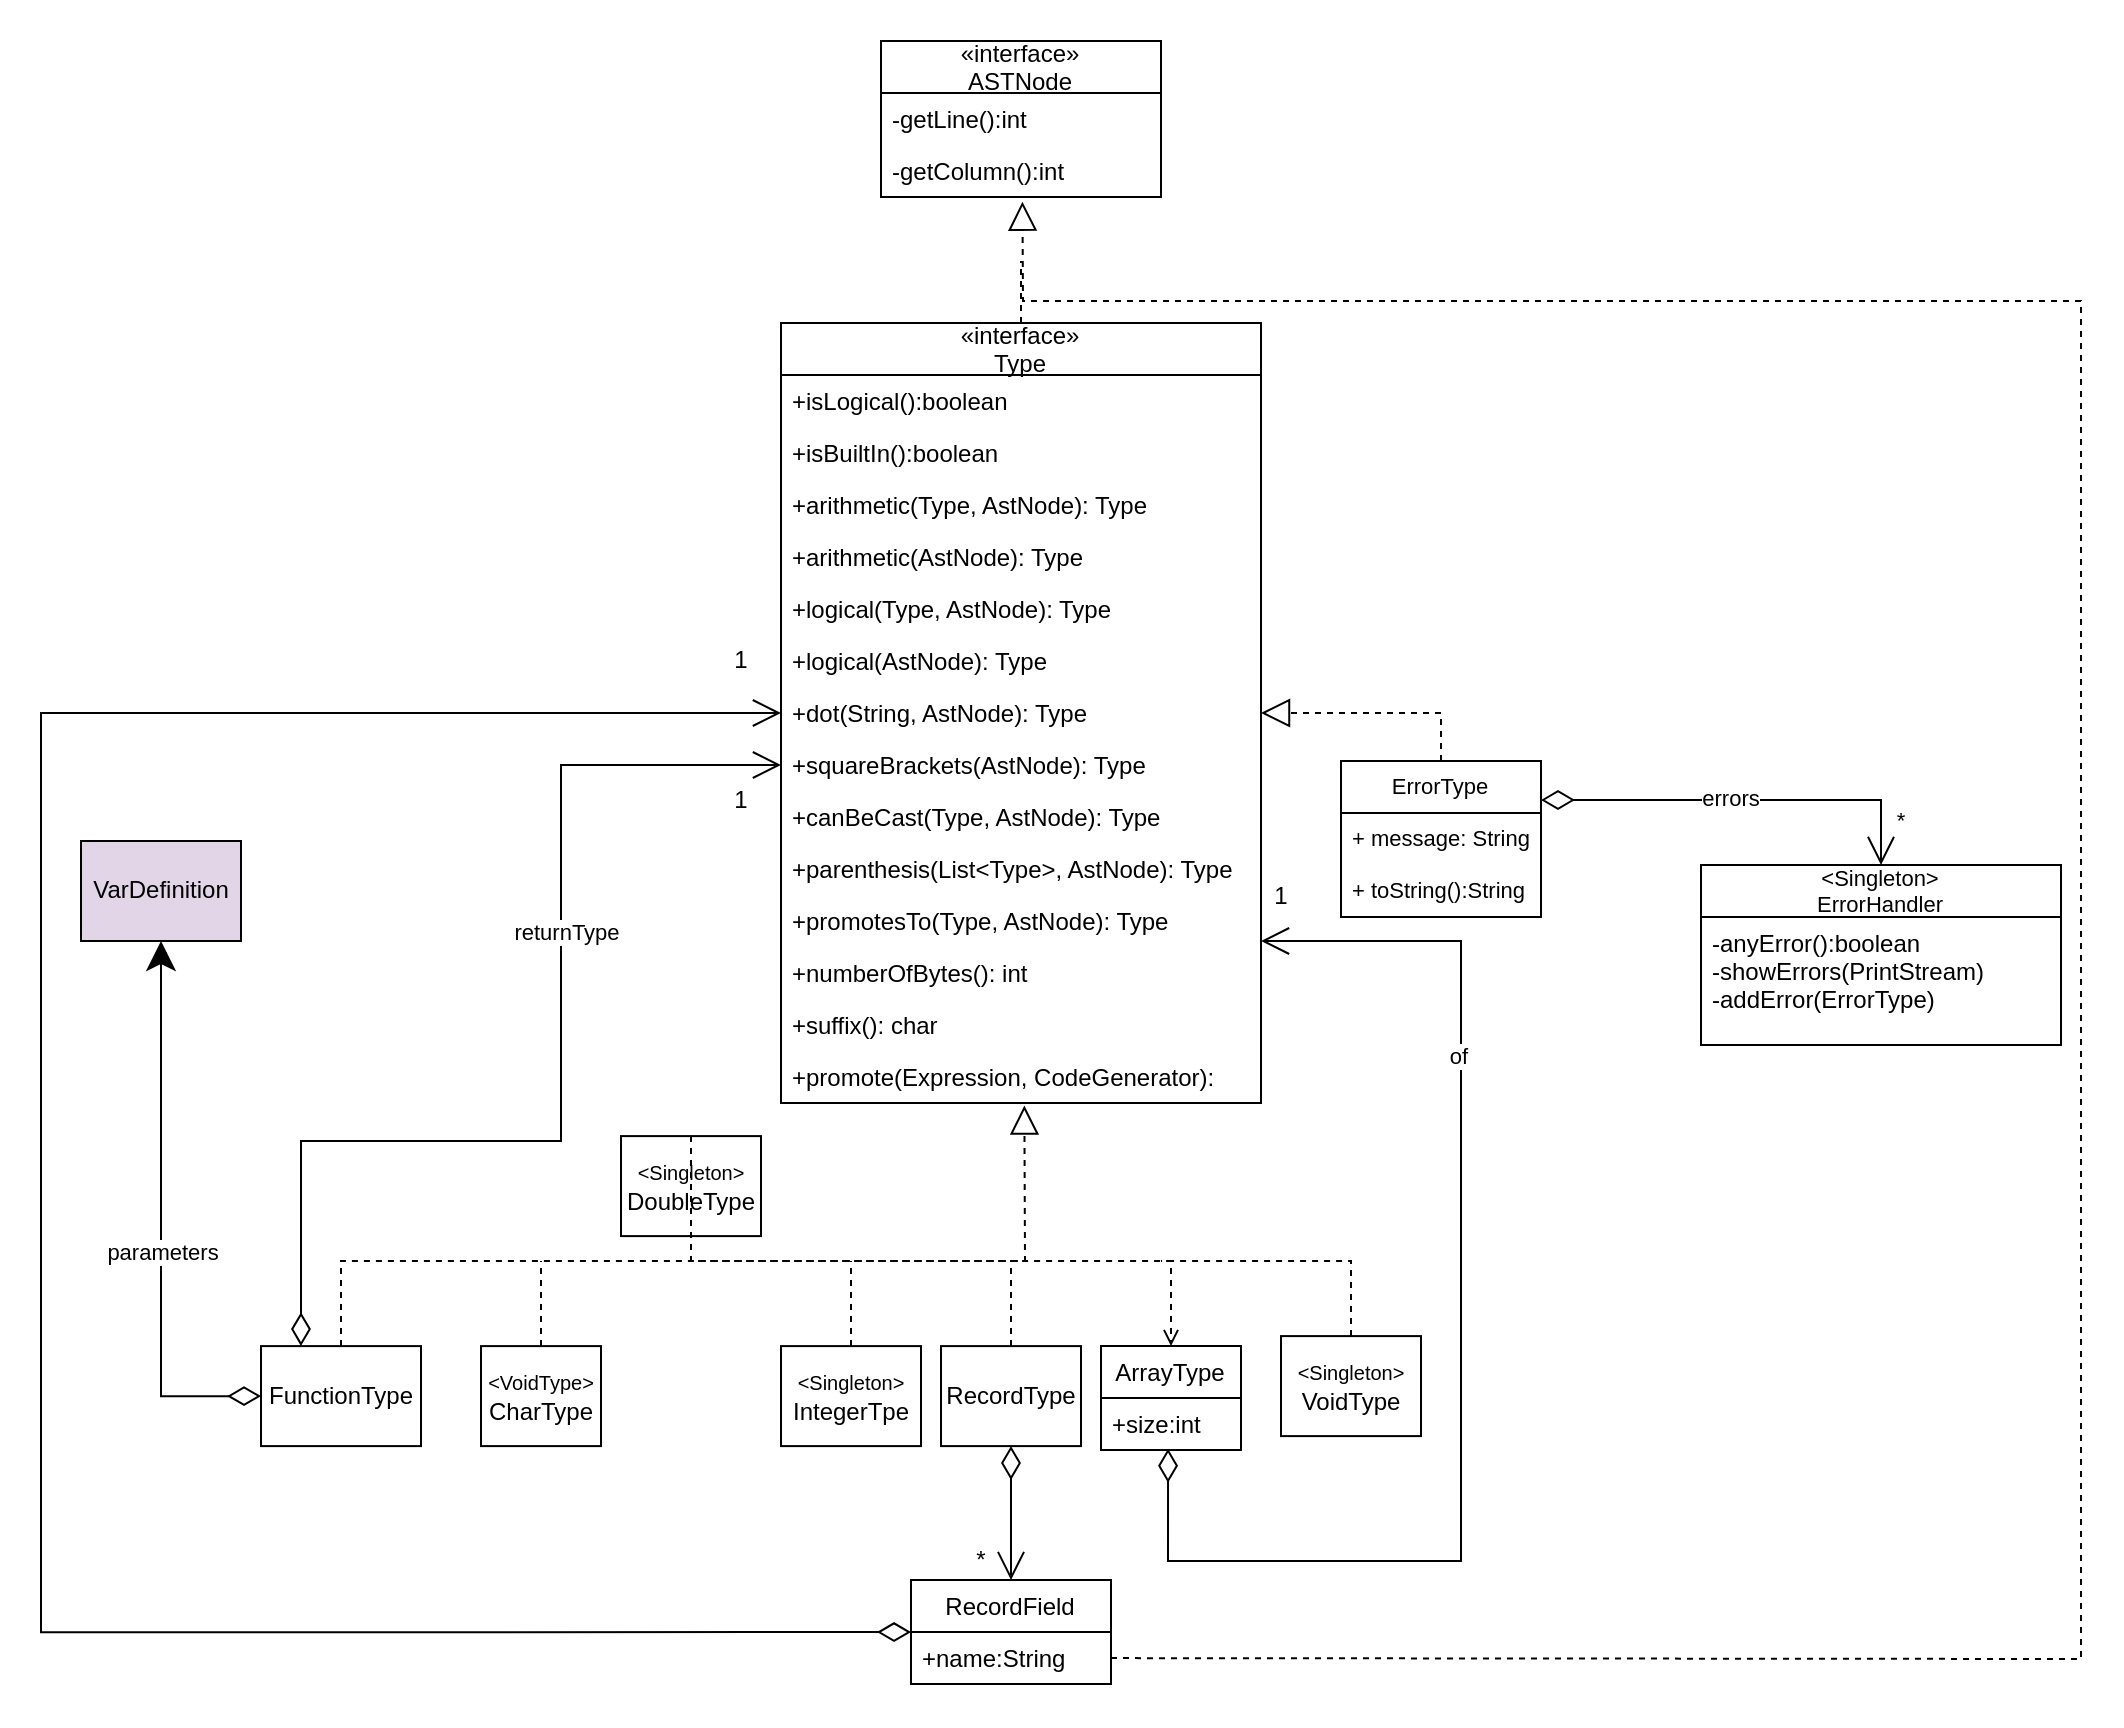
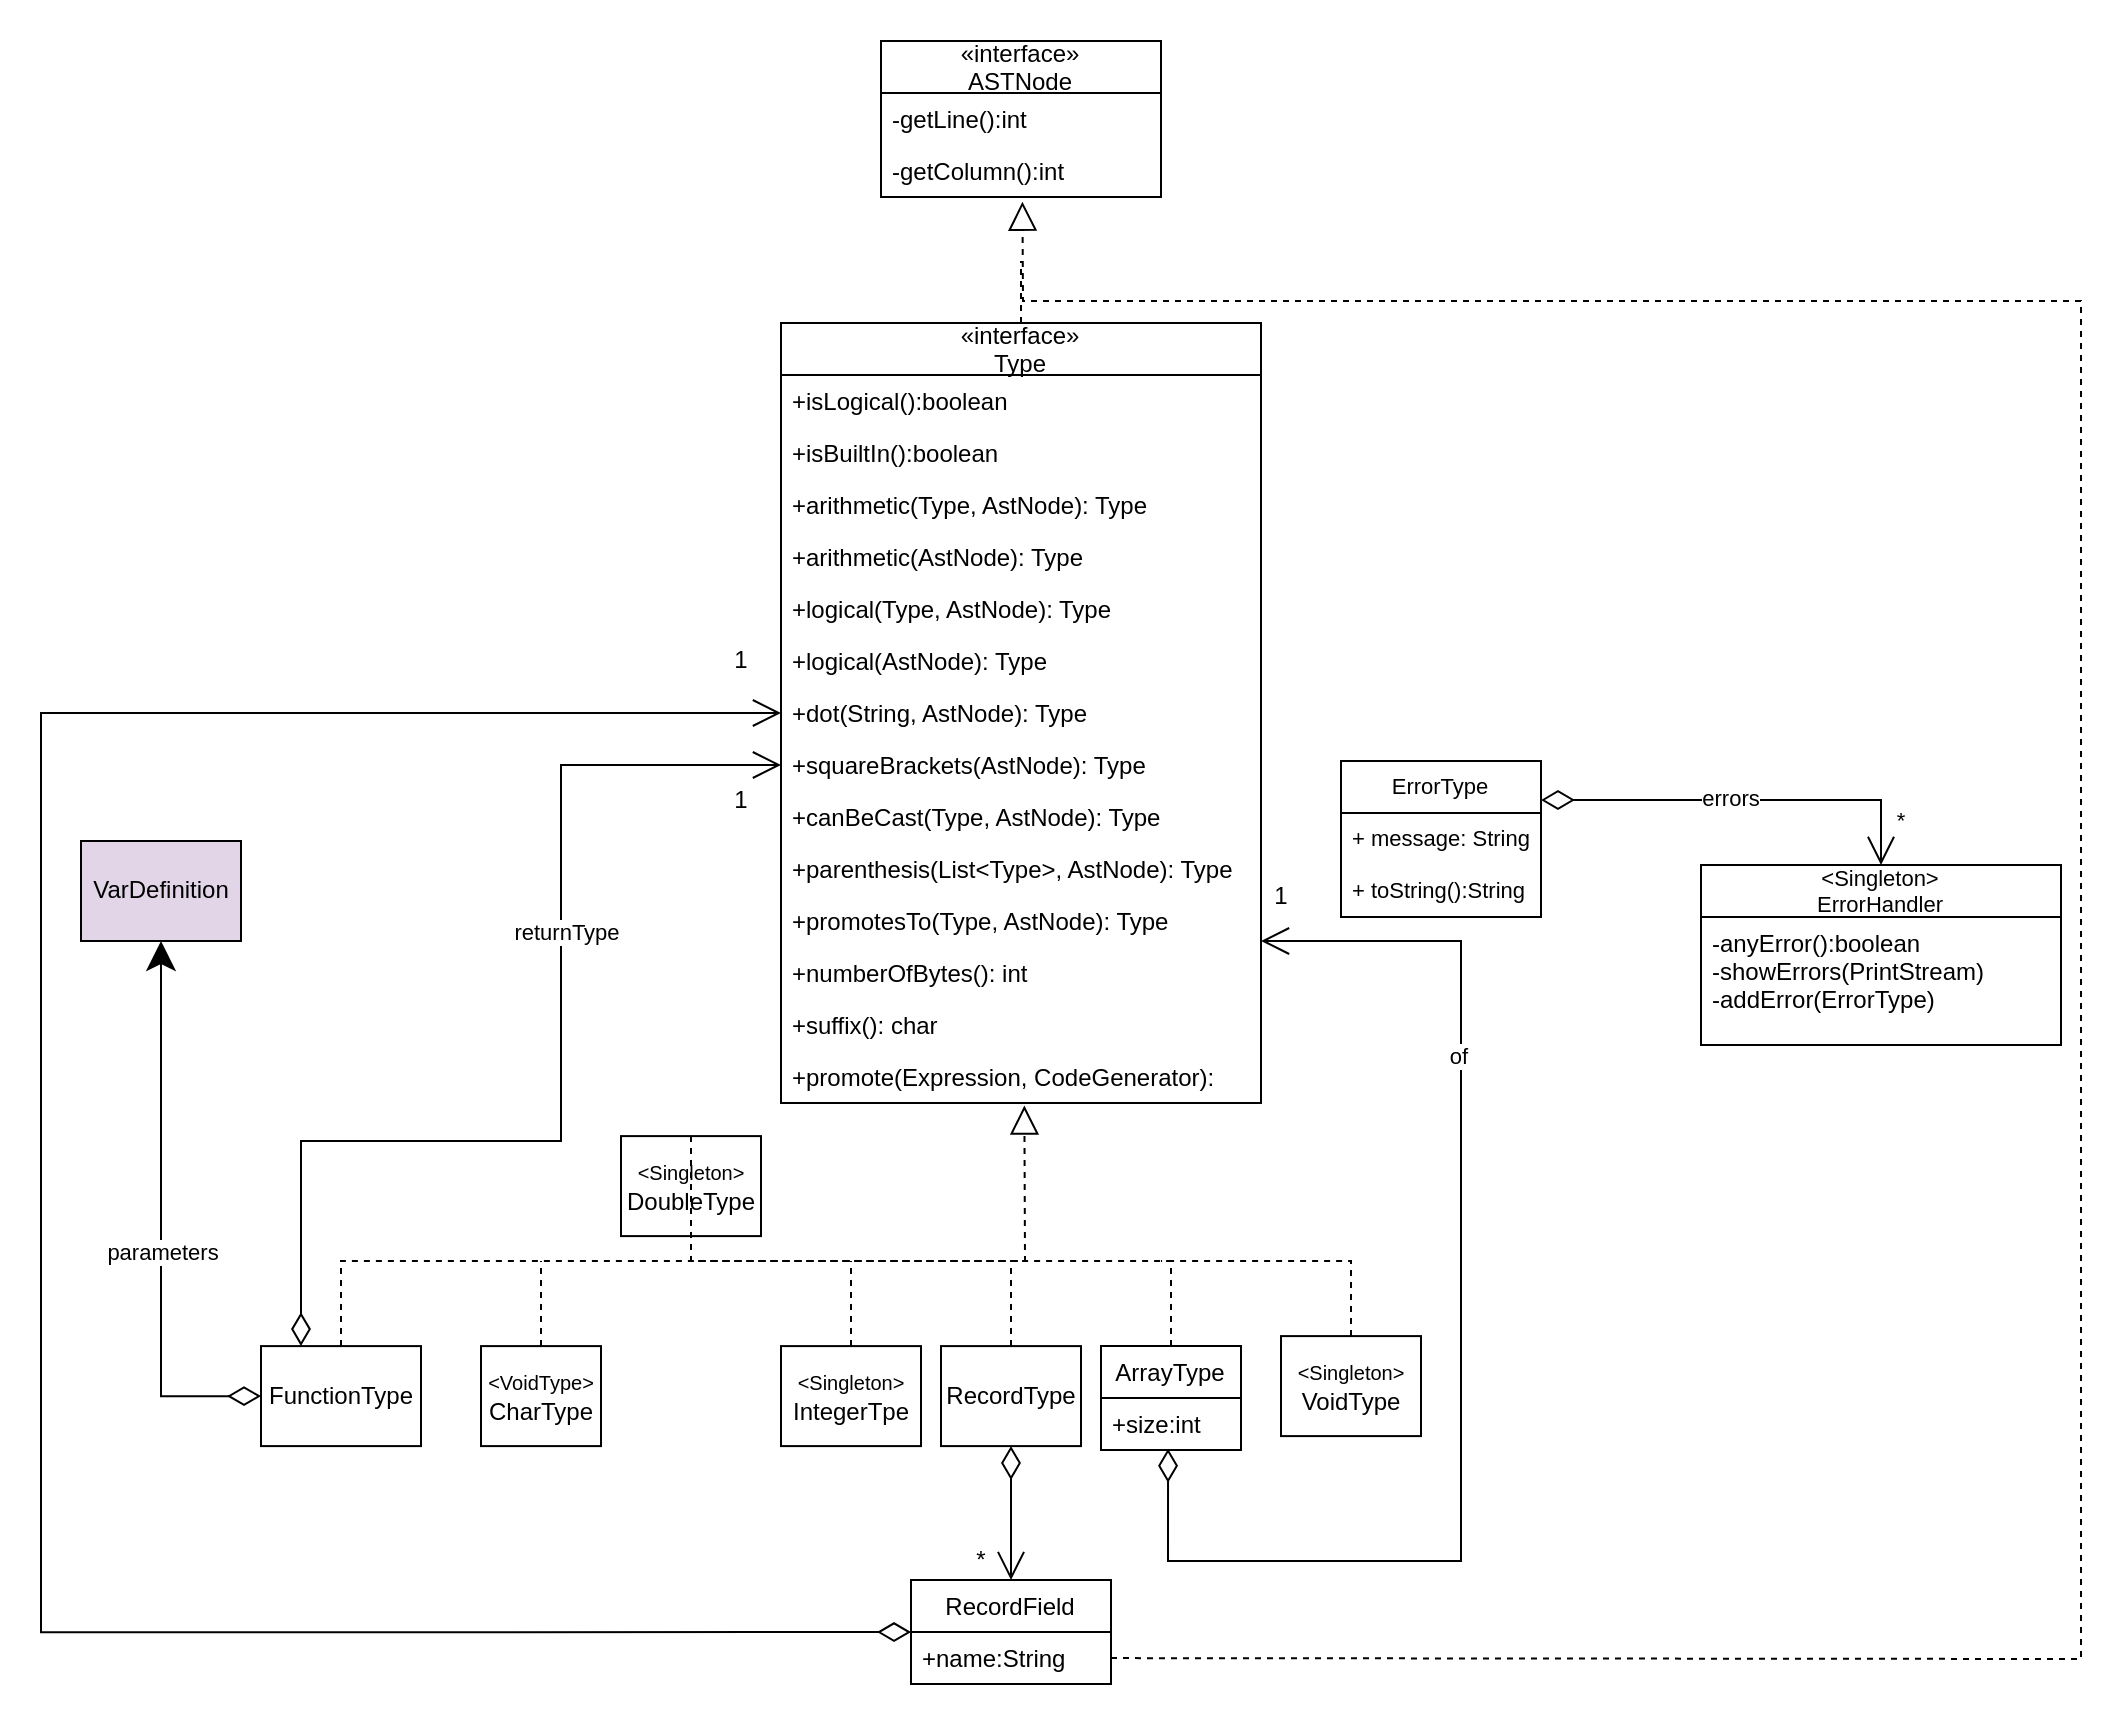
(1390, 713) -> none
(1171, 1338) -> (1171, 1339)
